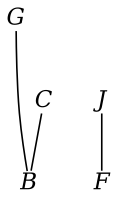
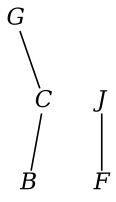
(18, 101) -> (30, 60)
